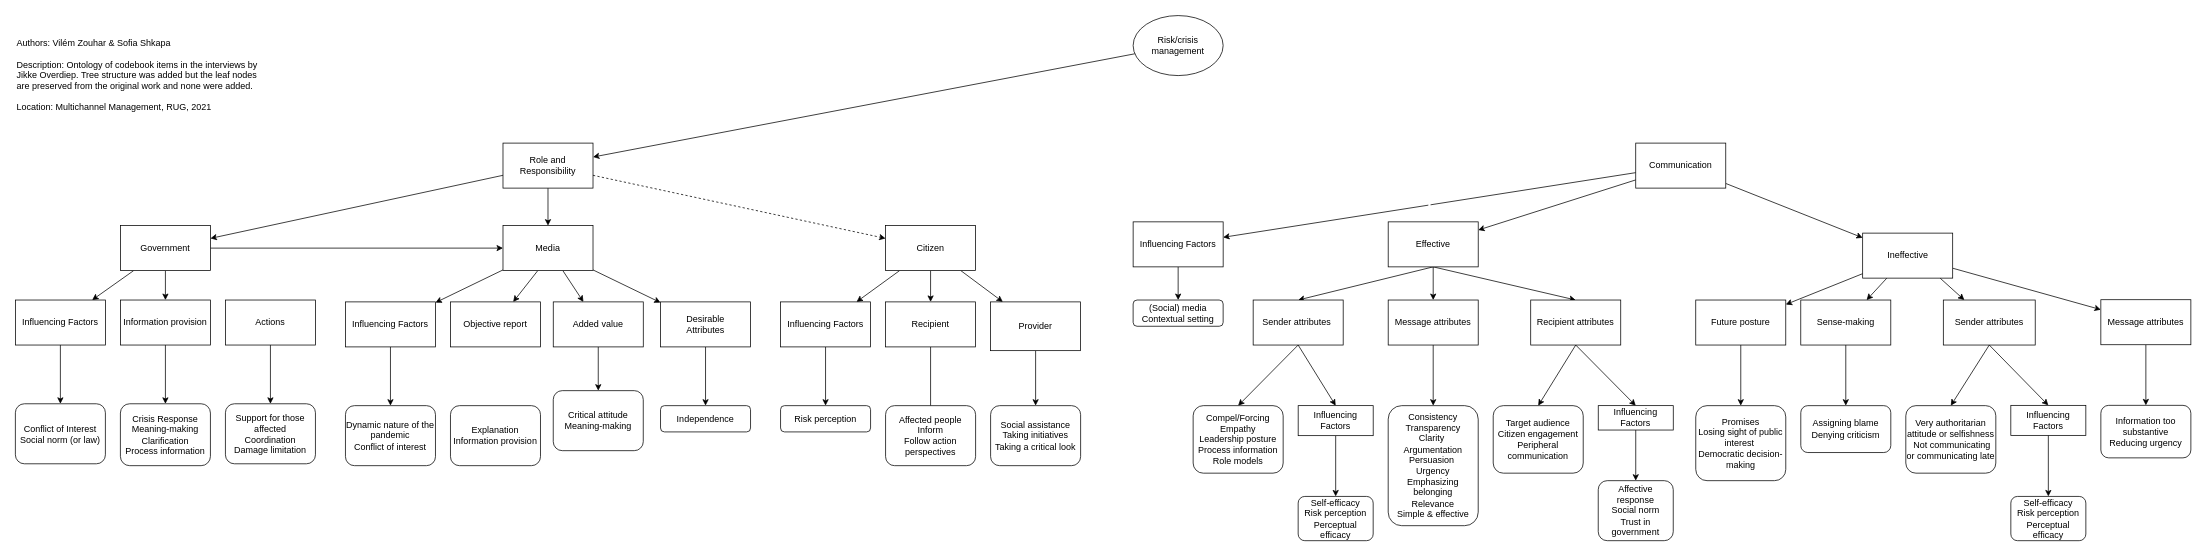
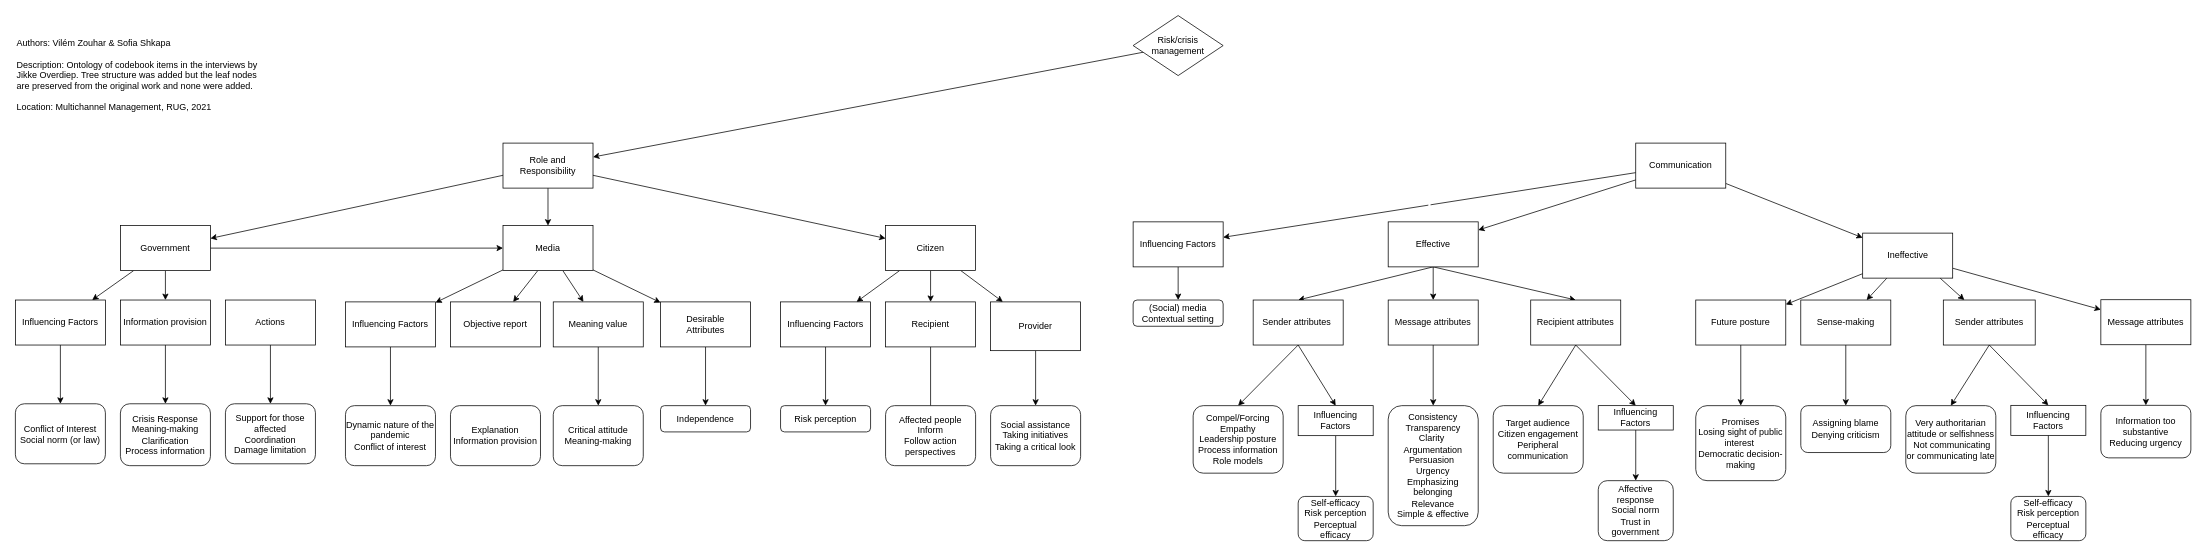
(1178, 45) -> (1178, 45)
(736, 206) -> (736, 206)
(598, 324) -> (598, 324)
(598, 420) -> (598, 435)
